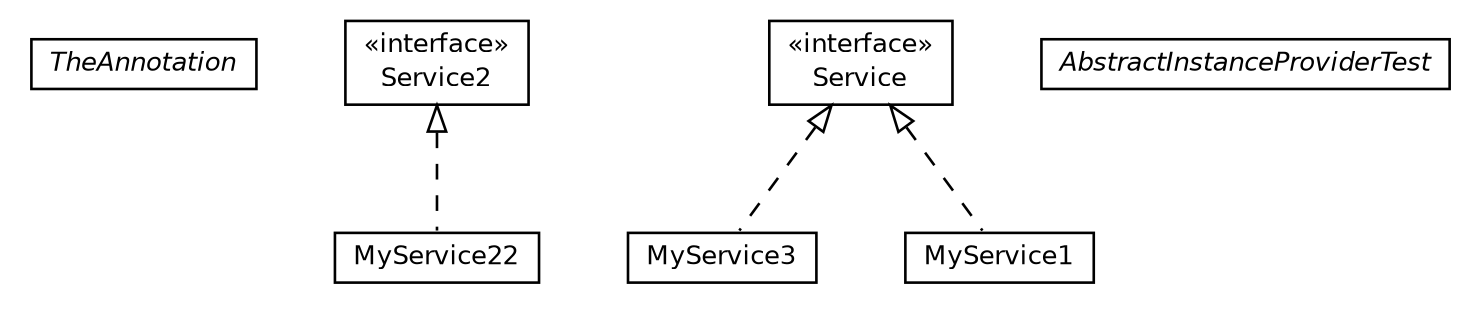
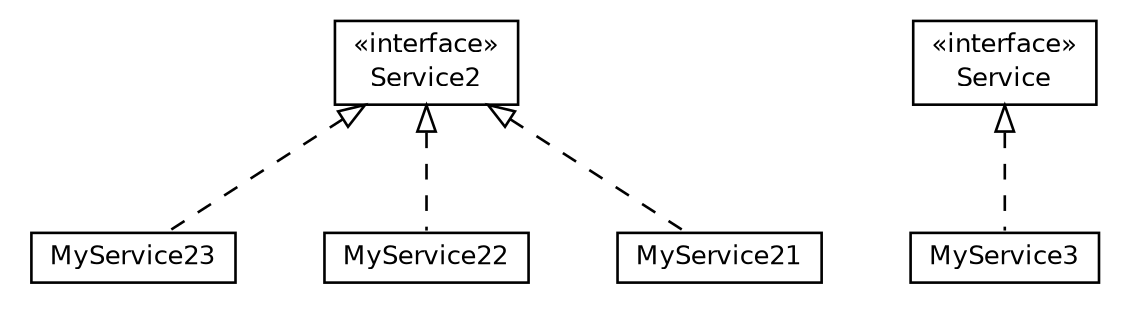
(144, 63) -> none
(1246, 63) -> none
none -> (133, 256)
none -> (720, 256)
(1000, 256) -> none
